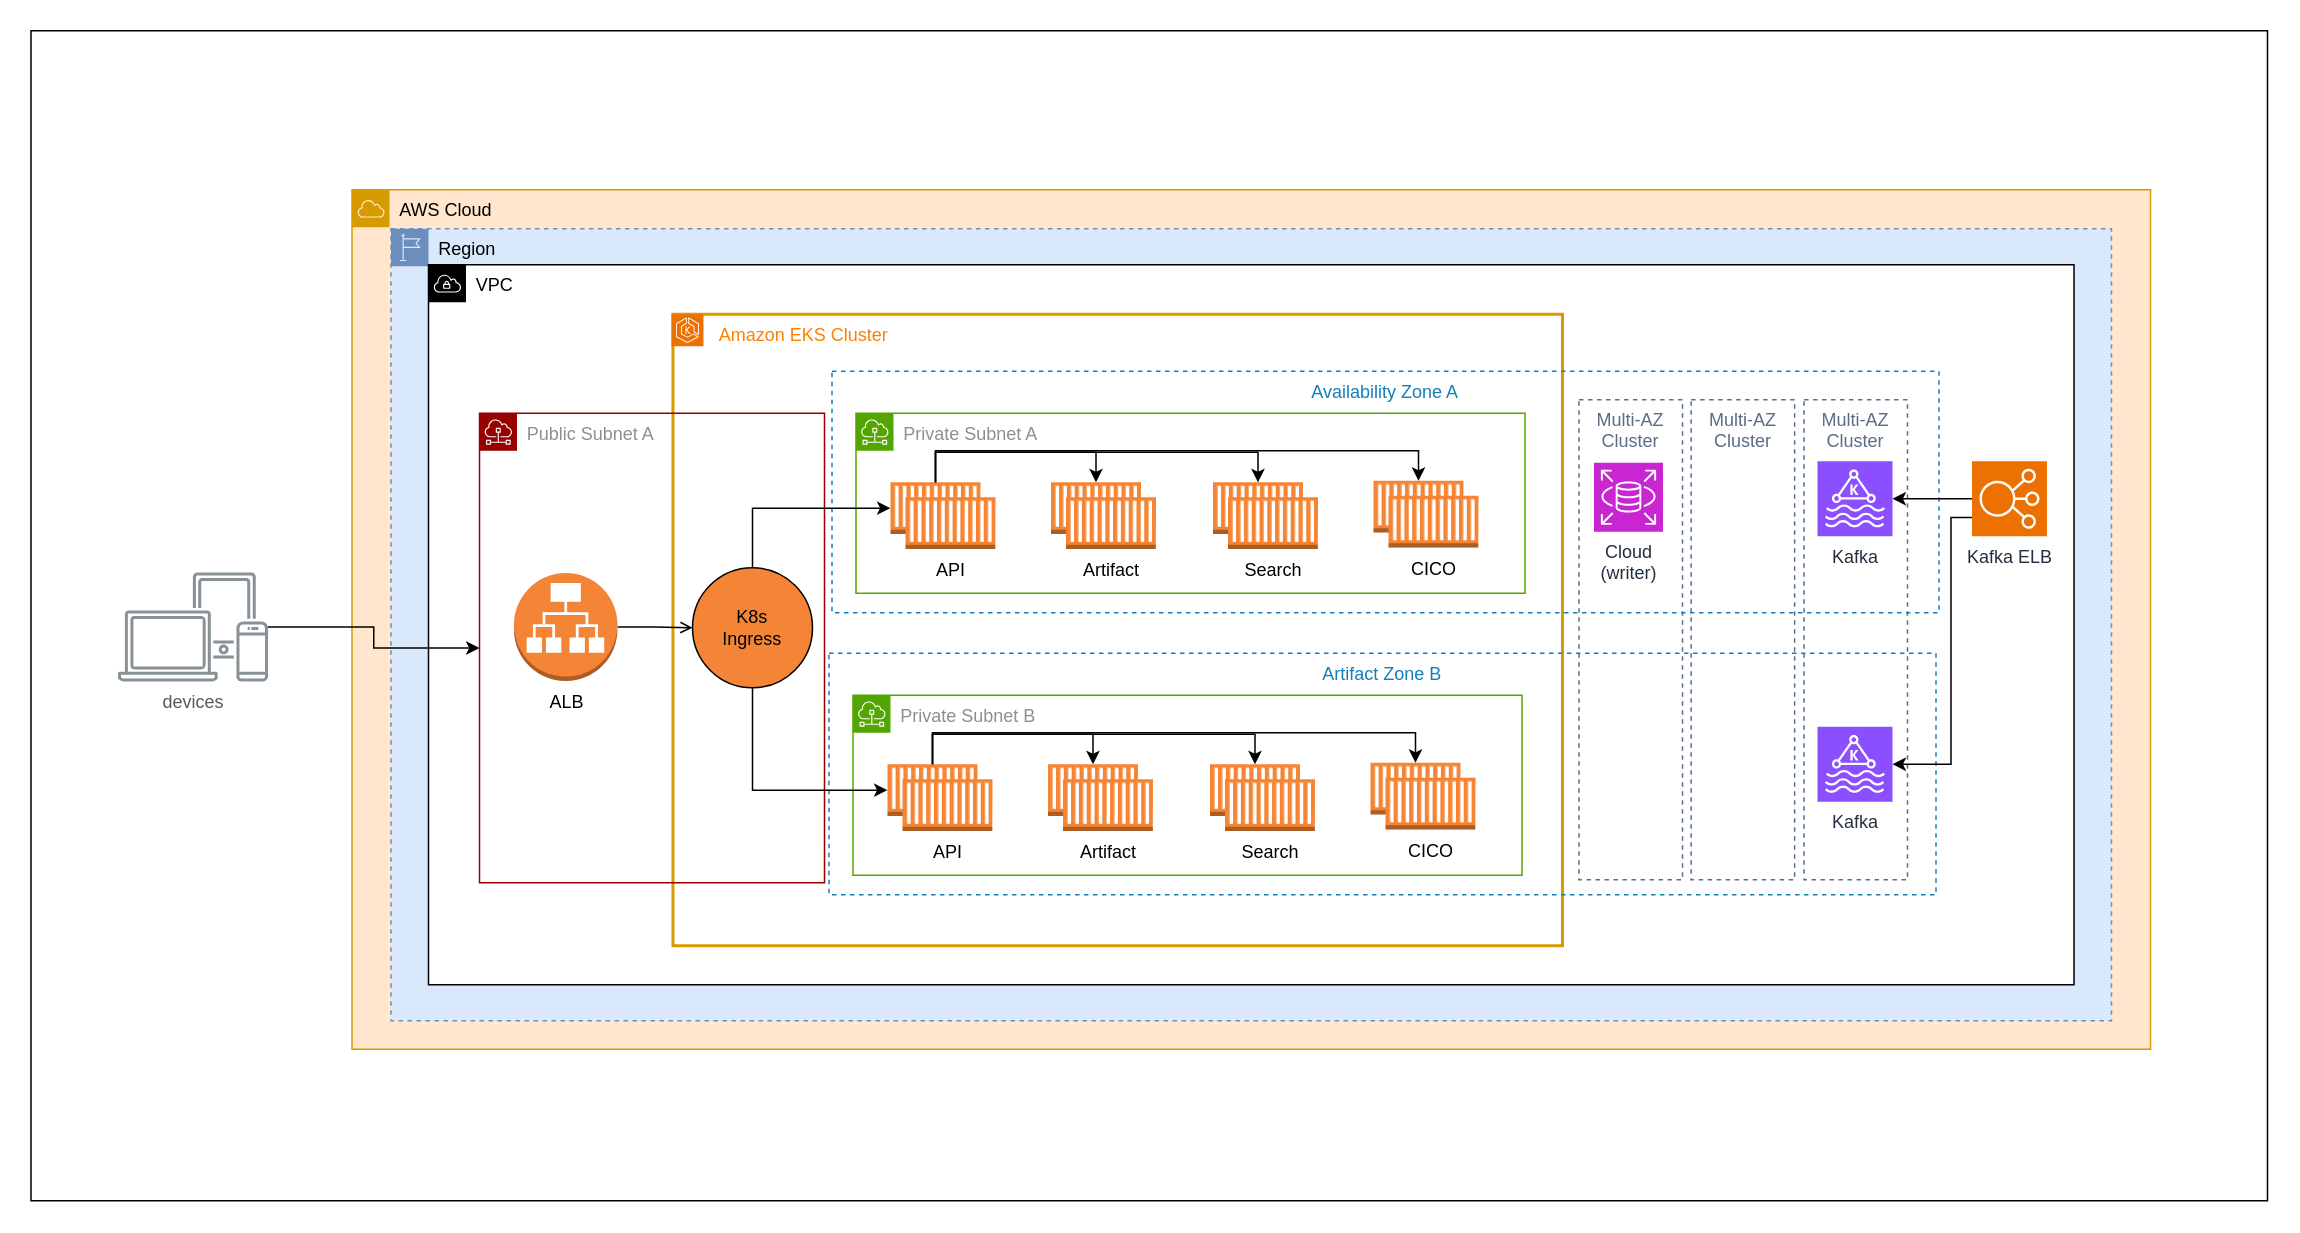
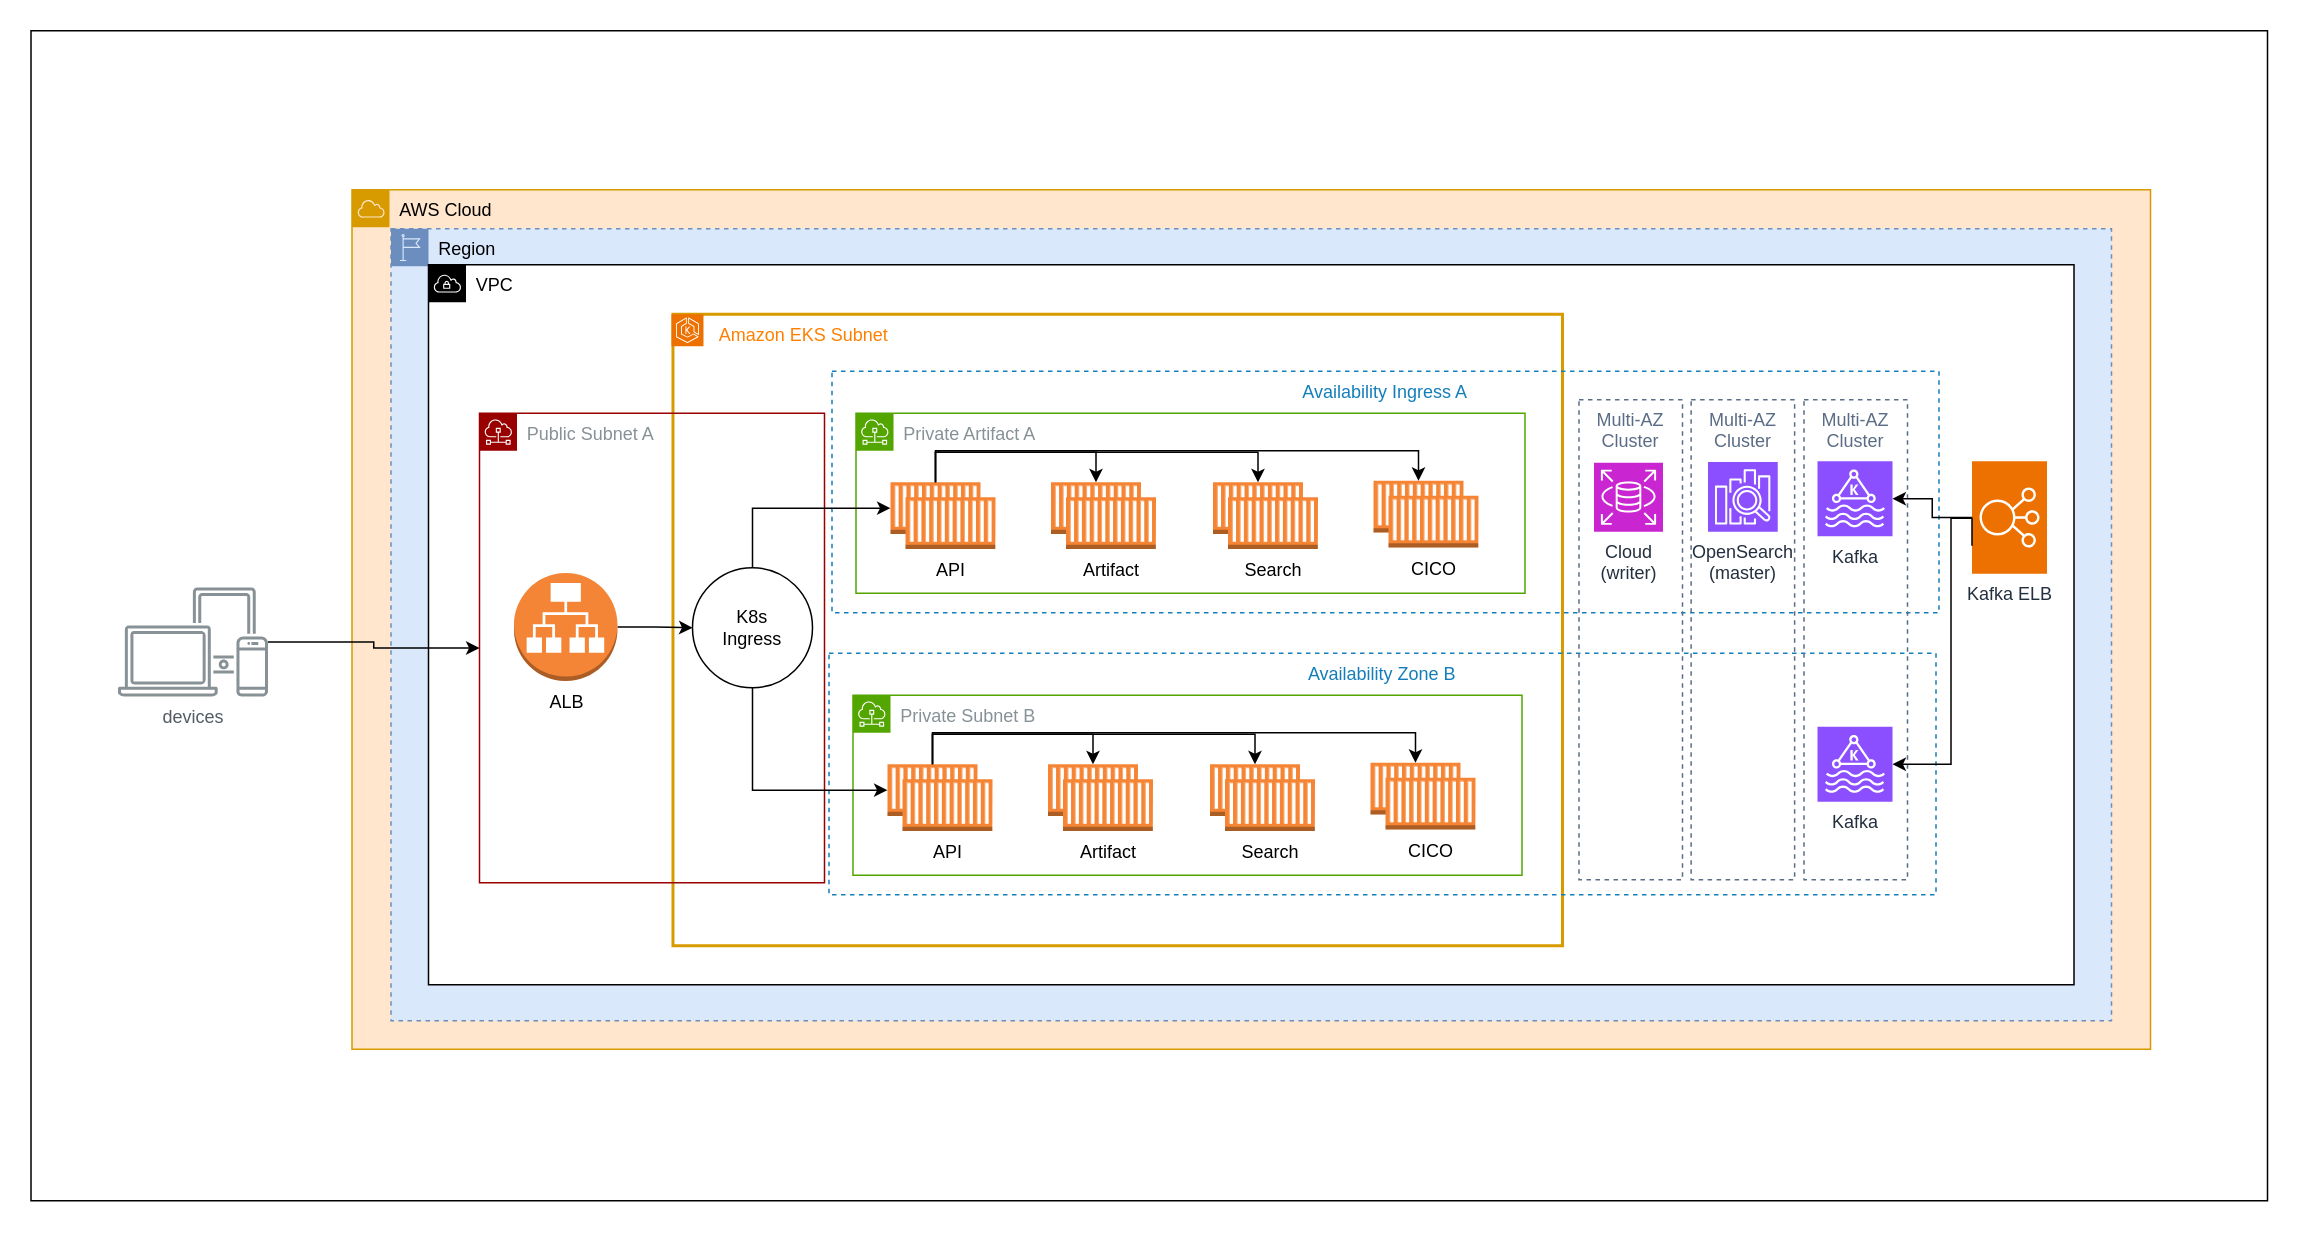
(803, 335) -> (800, 335)
(1385, 393) -> (1385, 393)
(977, 435) -> (985, 435)
none -> (1743, 497)
(2009, 499) -> (2009, 518)
(193, 627) -> (193, 642)
(683, 628) -> (681, 628)
(752, 628) -> (752, 628)
(1382, 675) -> (1382, 675)
